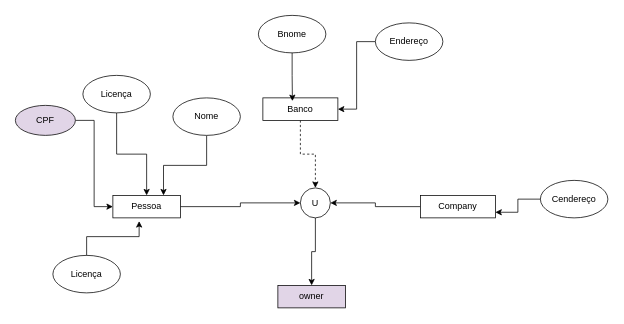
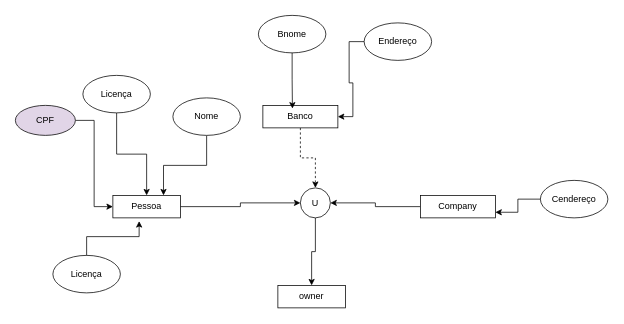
(409, 42) -> (398, 42)
(300, 109) -> (300, 117)
(312, 297) -> (312, 297)
